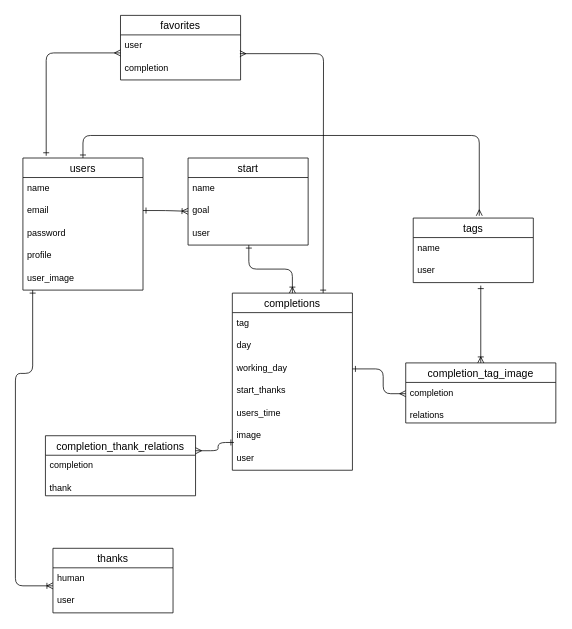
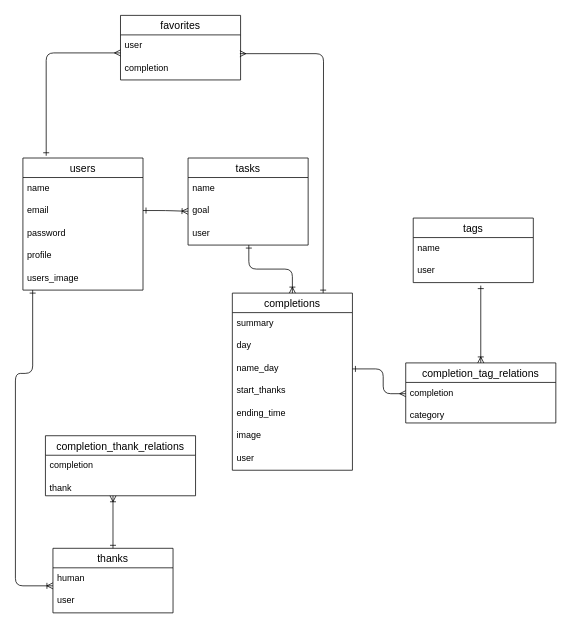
(316, 135) -> none
(248, 168) -> (248, 168)
(51, 278) -> (54, 278)
(244, 323) -> (254, 323)
(263, 368) -> (256, 368)
(480, 373) -> (480, 373)
(260, 413) -> (262, 413)
(430, 415) -> (430, 415)
(218, 449) -> none
none -> (113, 500)
